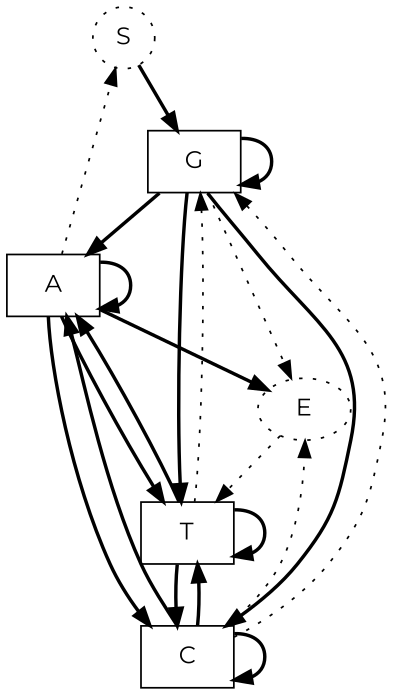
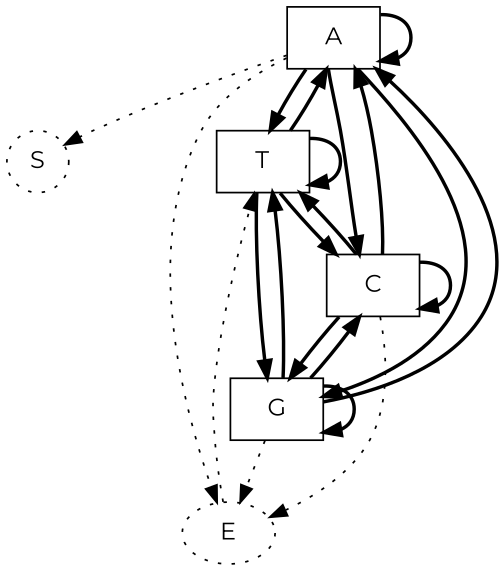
(154, 90) -> (465, 246)
(168, 342) -> (172, 252)
(202, 371) -> (258, 277)
(383, 427) -> (319, 340)
